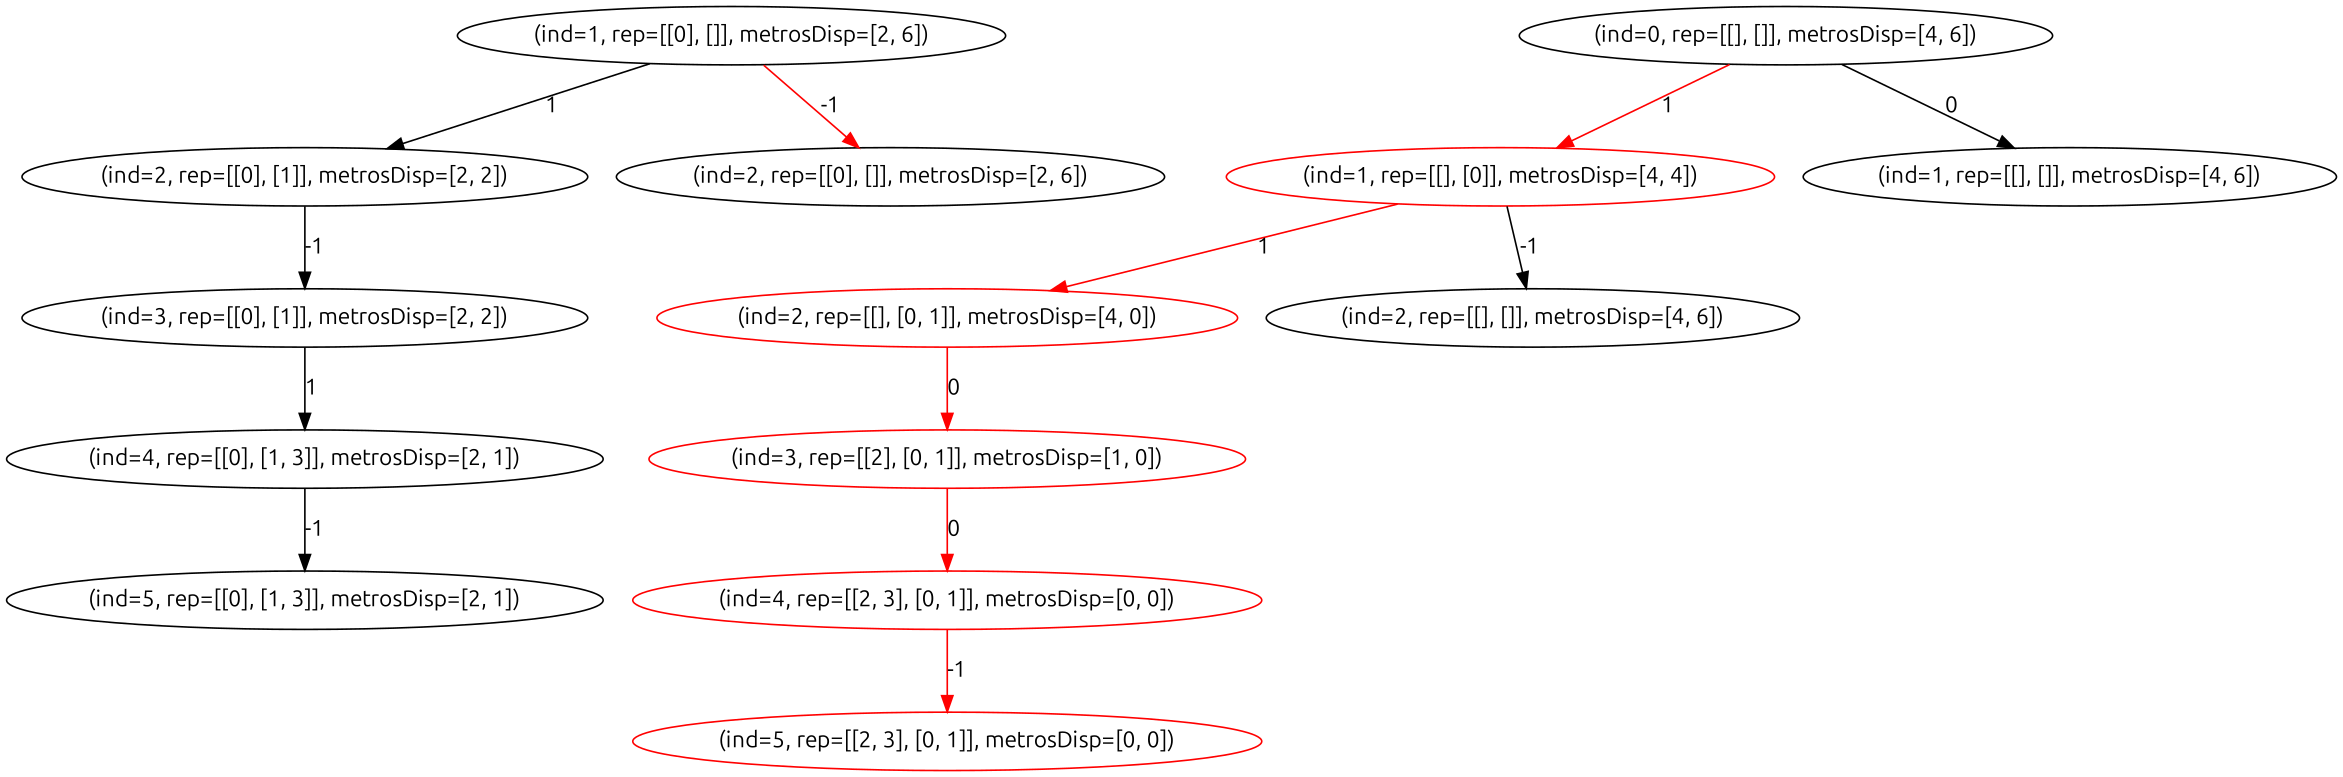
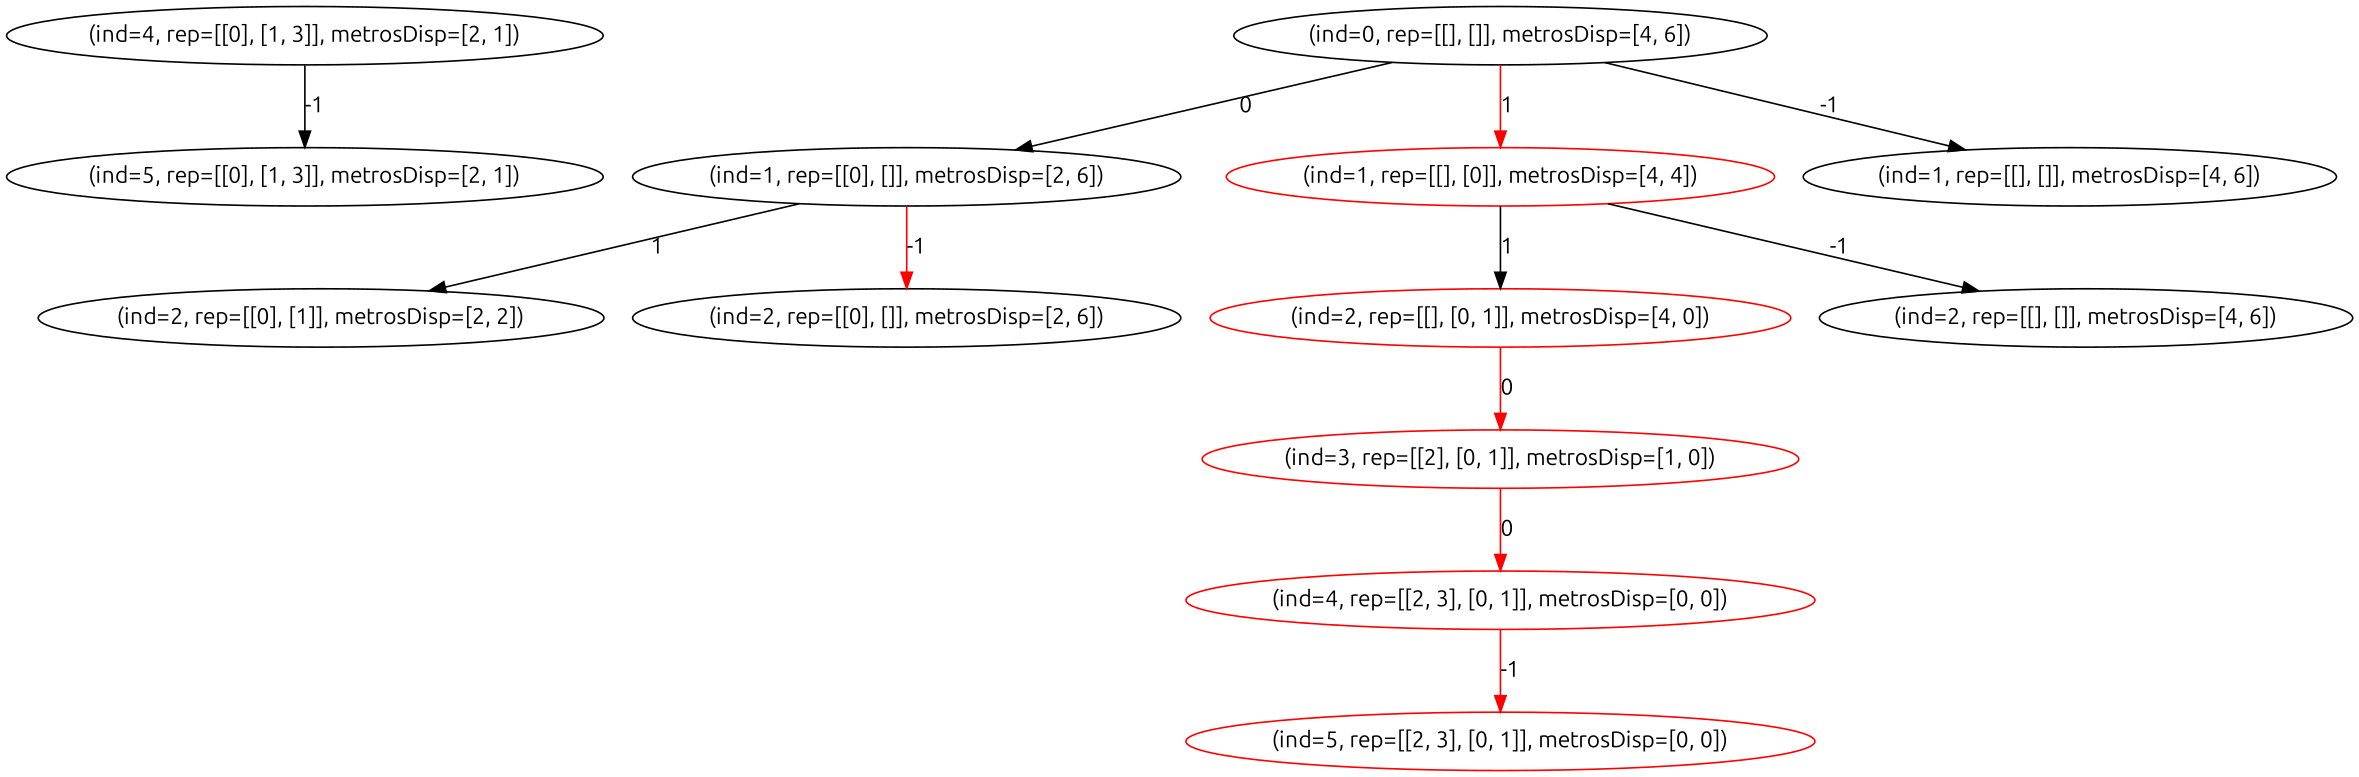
none -> (1212, 104)
(1952, 106) -> (1831, 106)
(1232, 245) -> (1500, 239)
(305, 318) -> none
